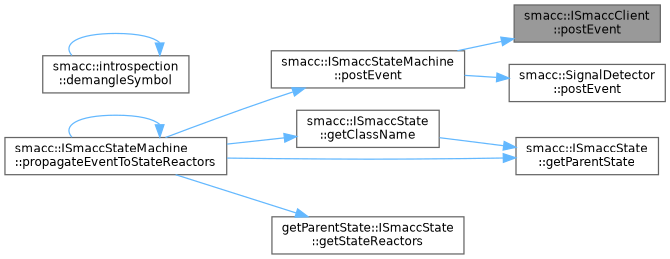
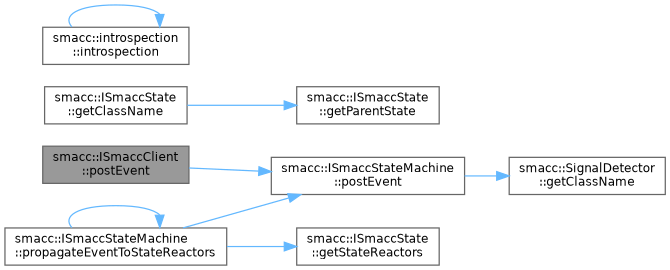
(479, 46) -> (224, 170)
(116, 74) -> (116, 46)
(587, 83) -> (587, 176)
(256, 141) -> none
(365, 159) -> none
(368, 235) -> (368, 247)
